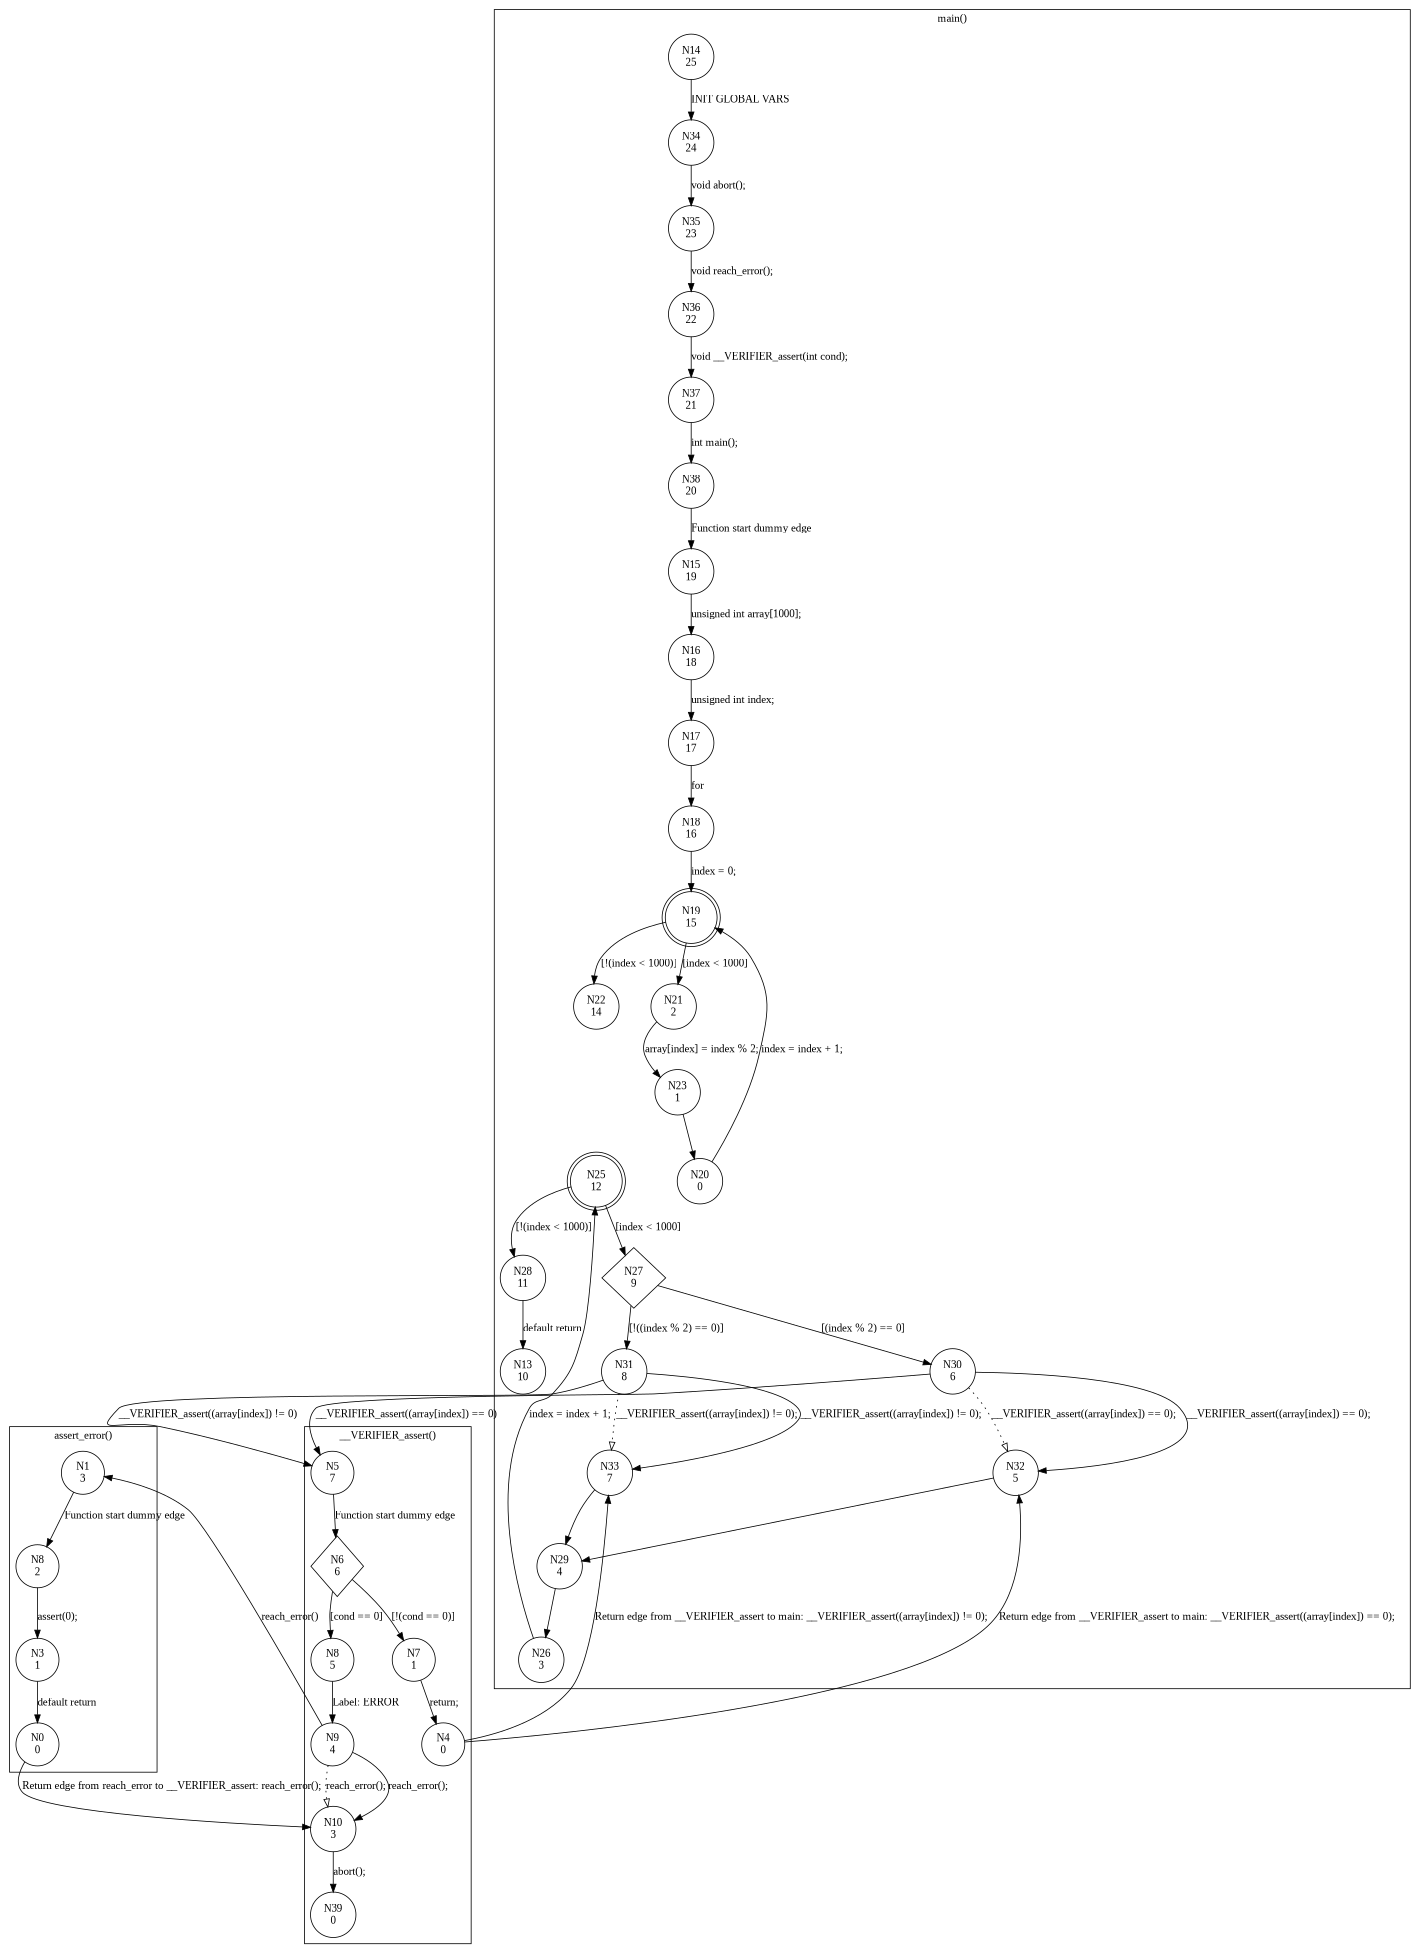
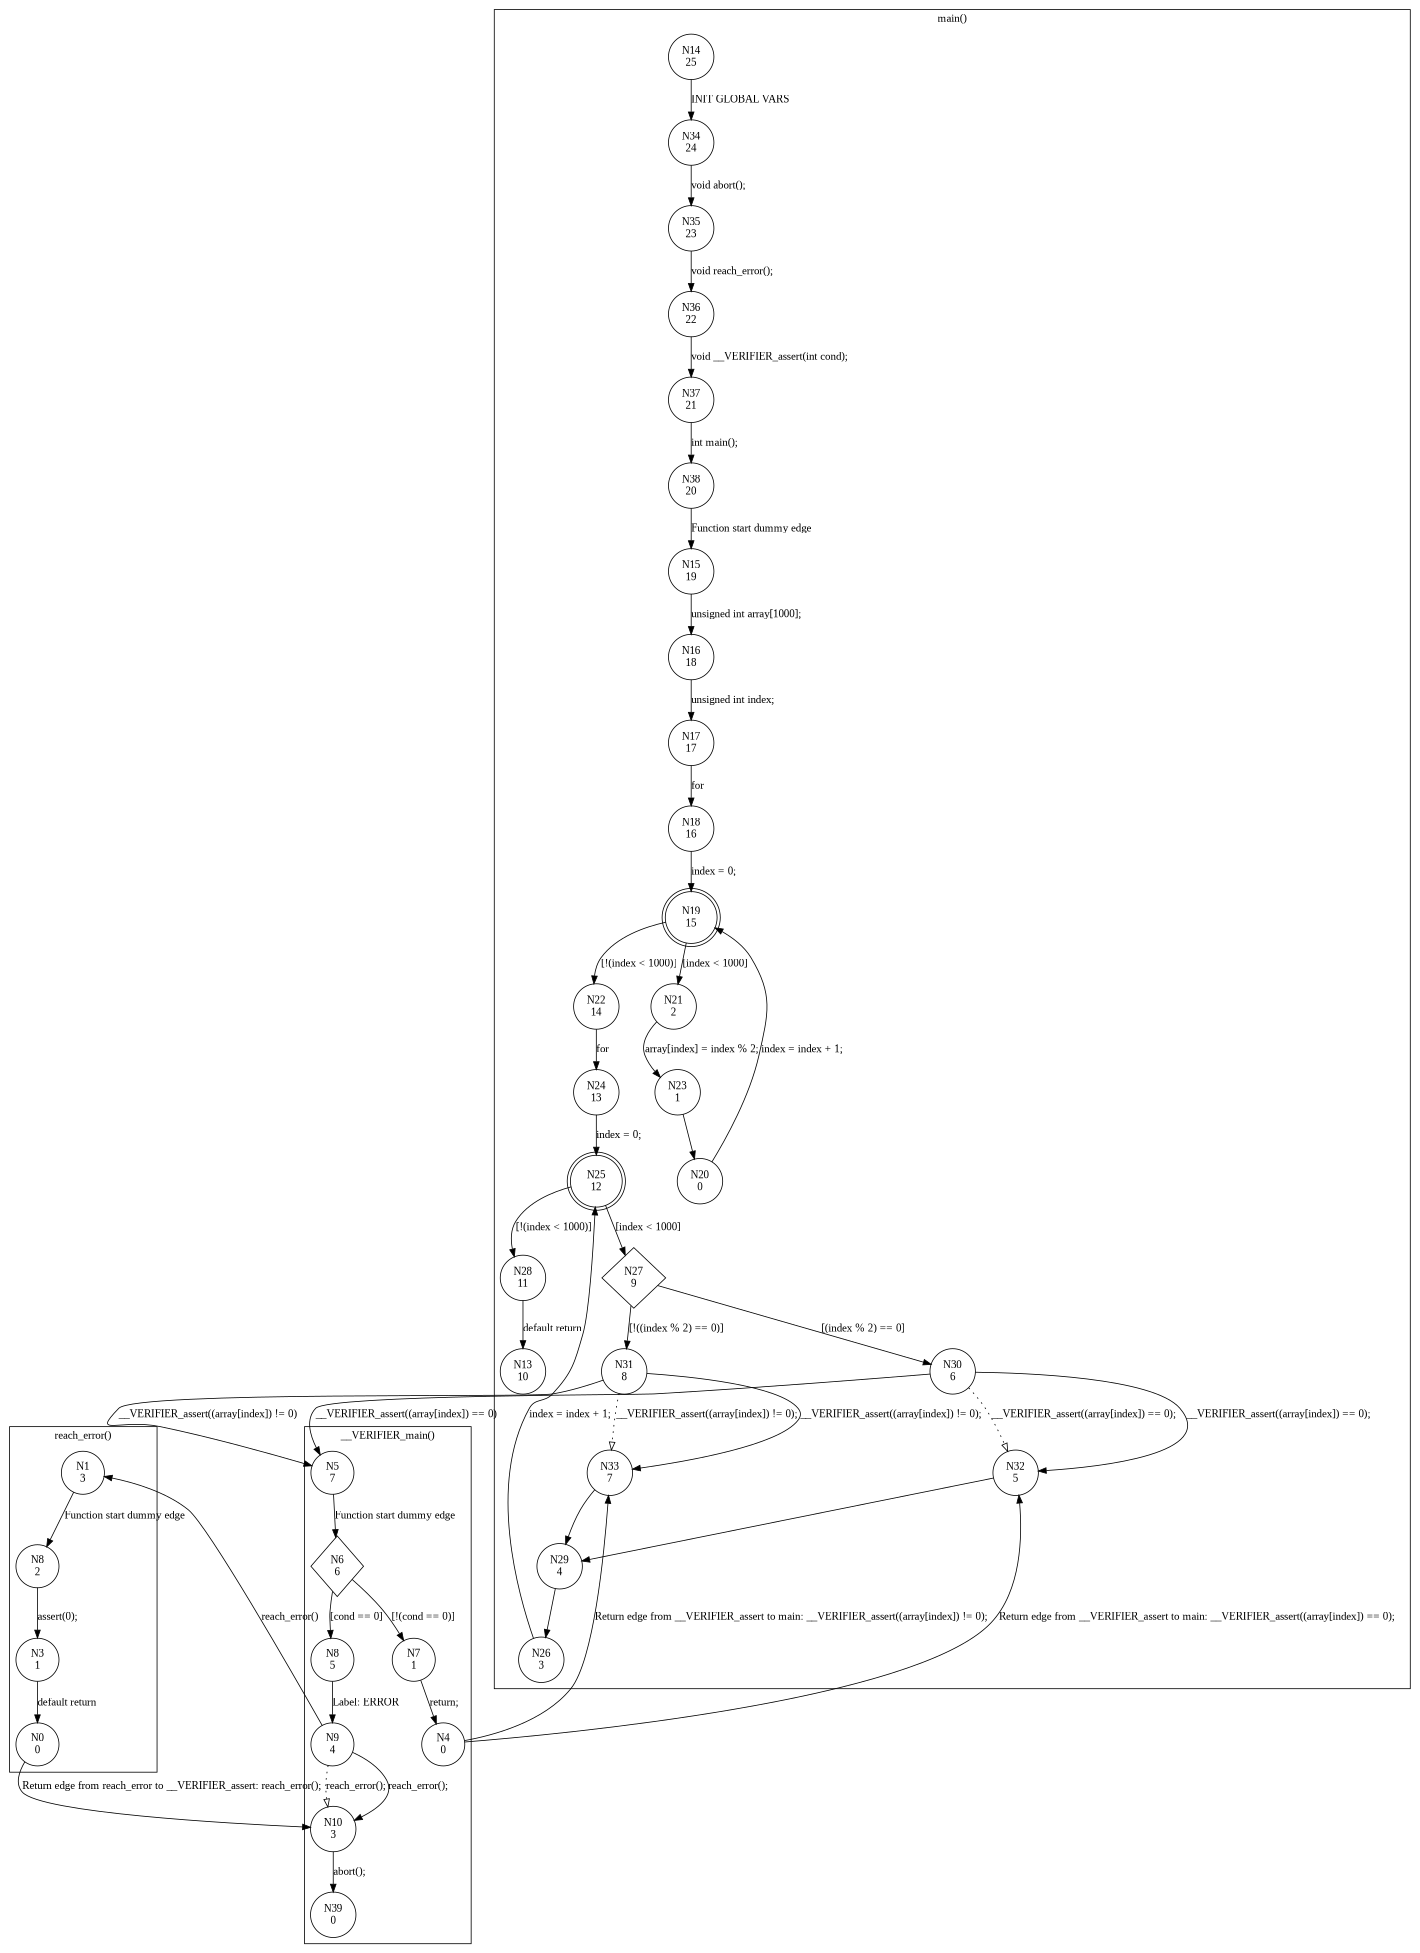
none -> (596, 1092)
(83, 1436) -> (83, 1436)
(388, 1436) -> (388, 1436)
